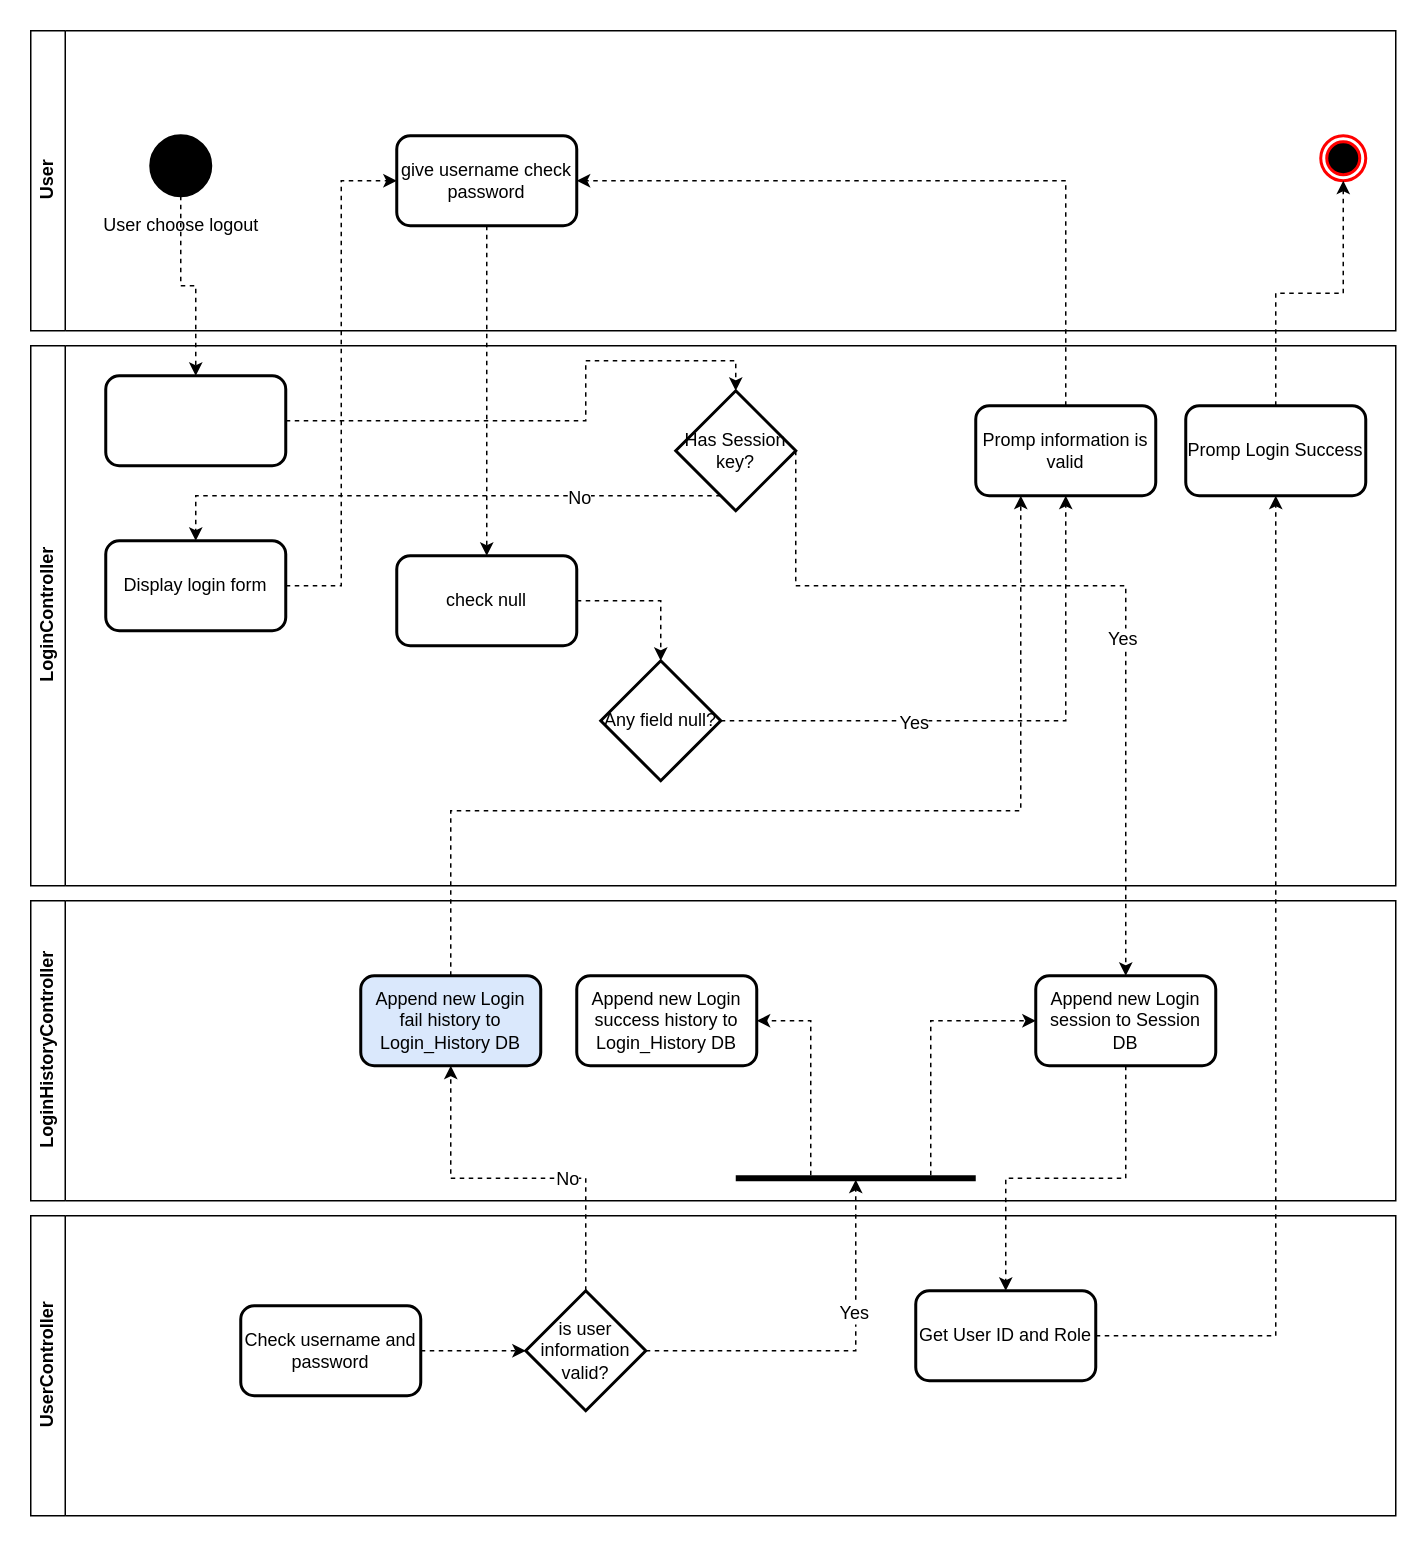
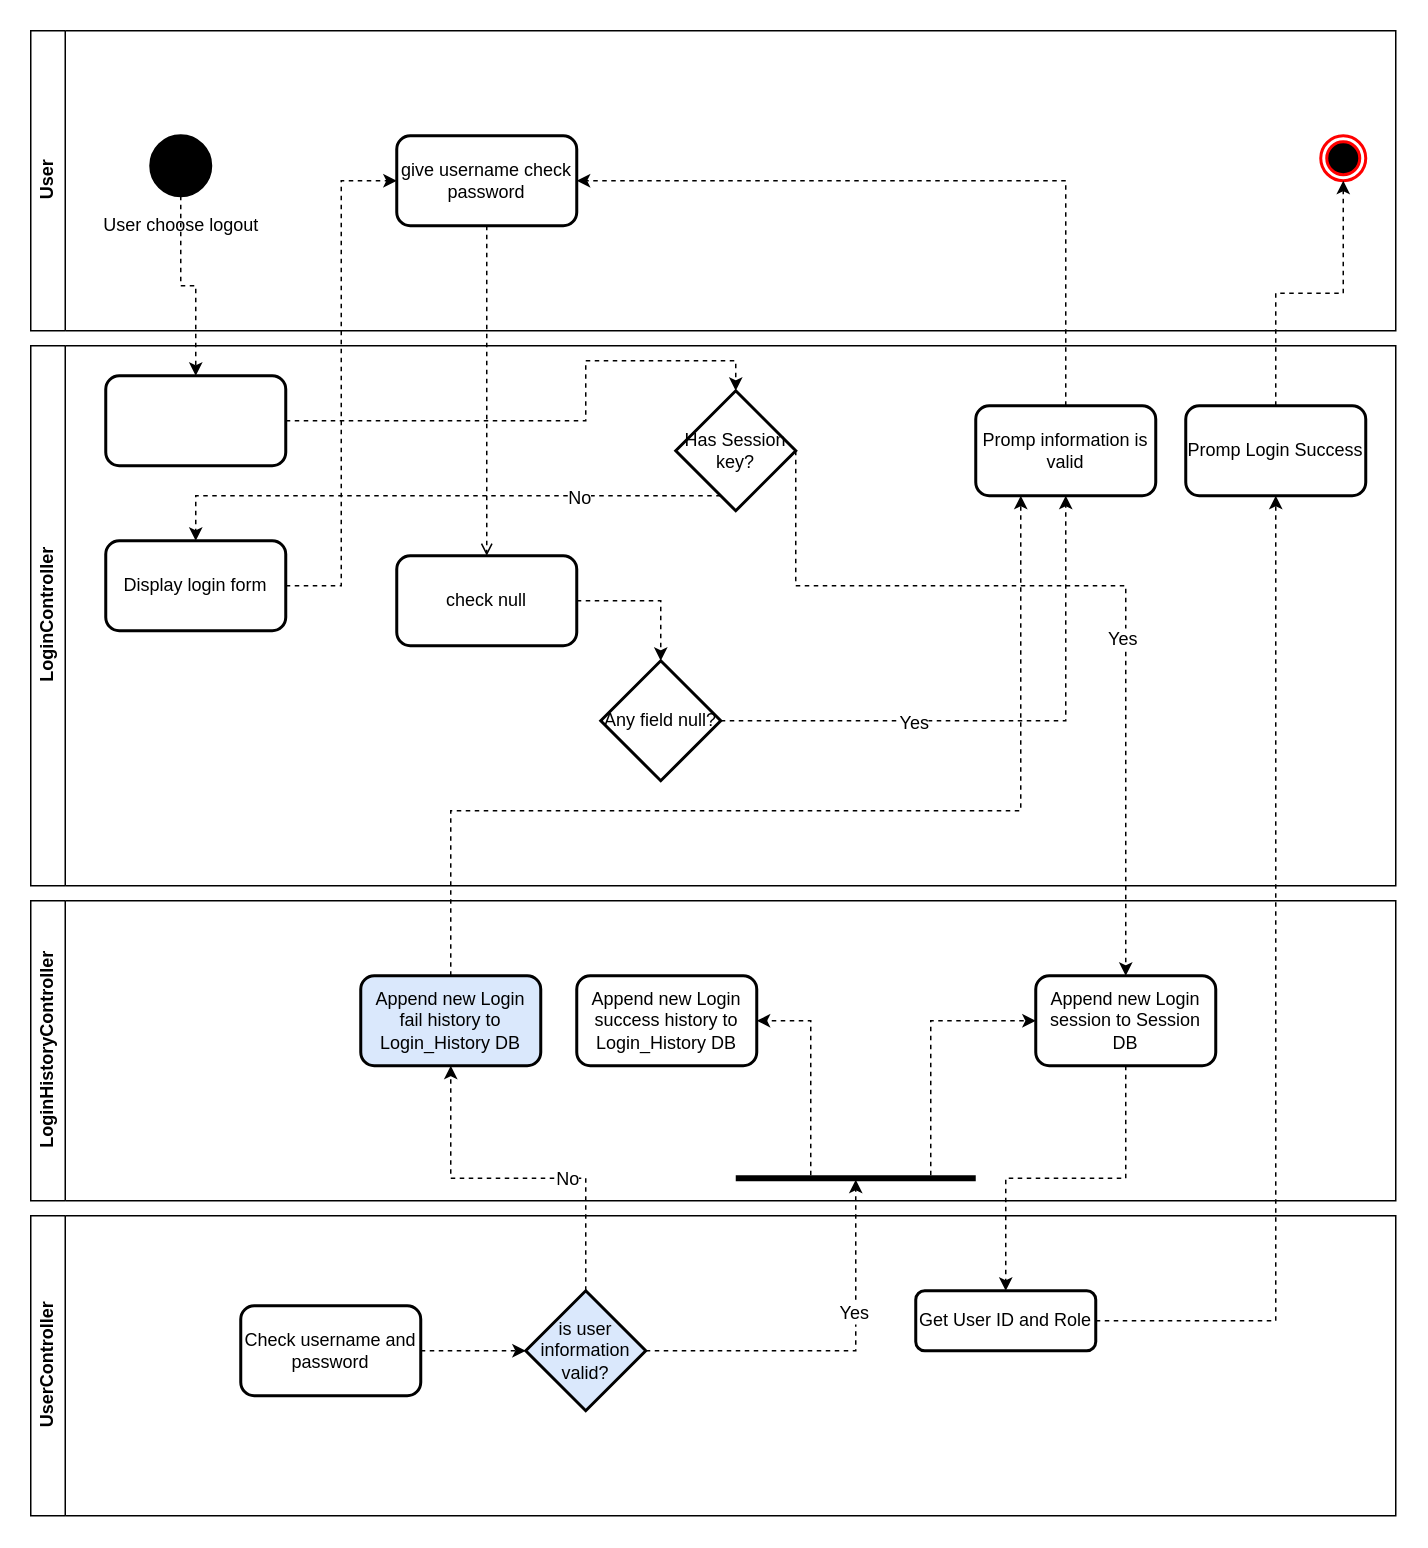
(487, 544) -> (487, 546)
(1006, 1336) -> (1006, 1321)
(586, 1351) -> (586, 1351)
